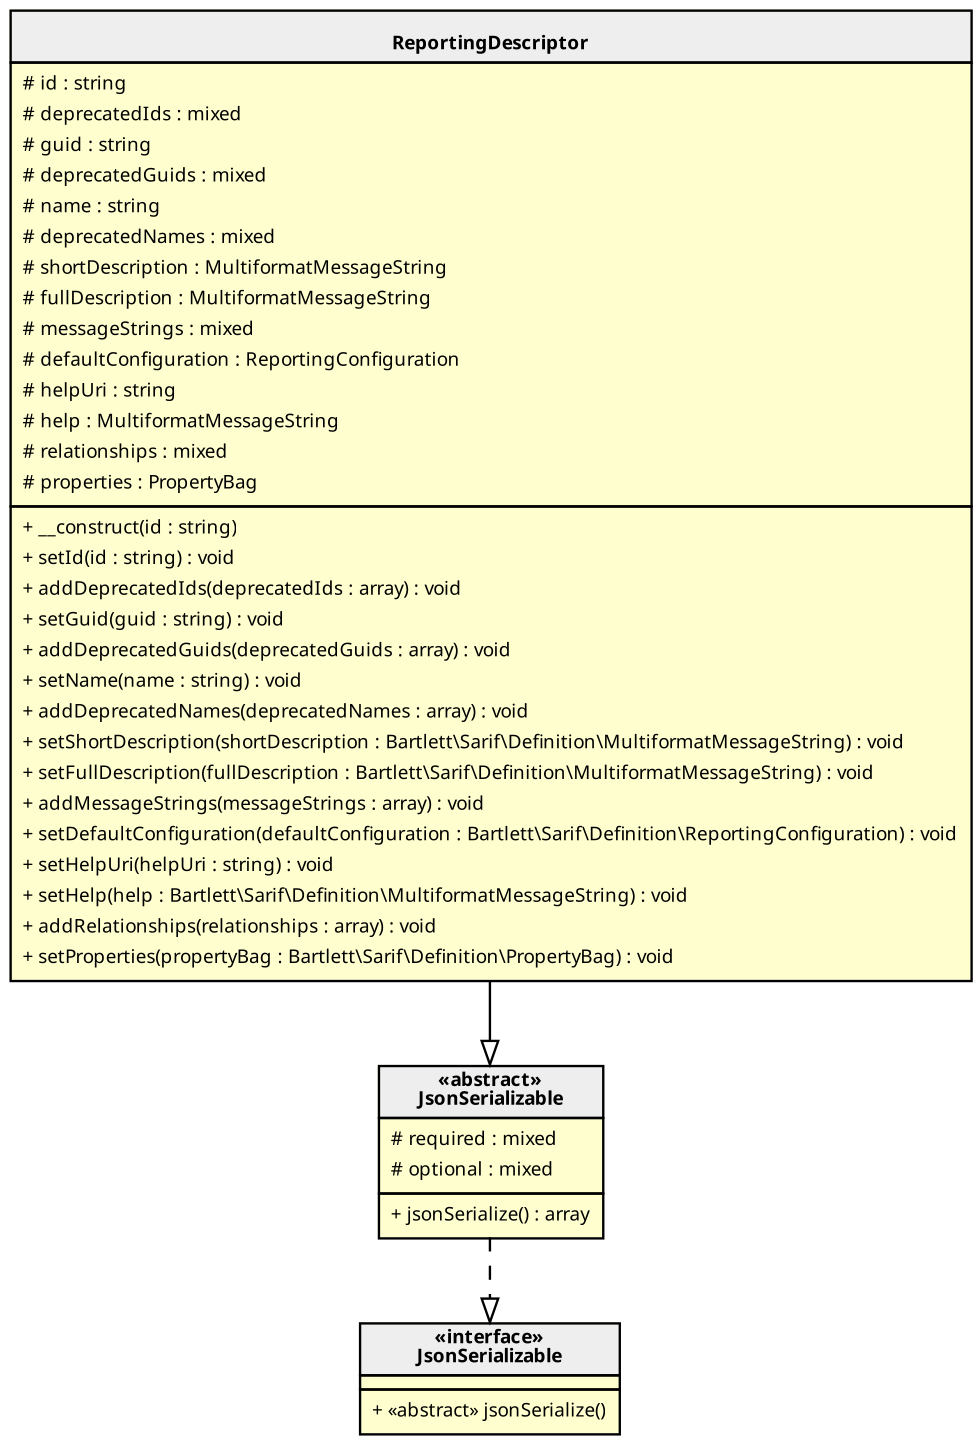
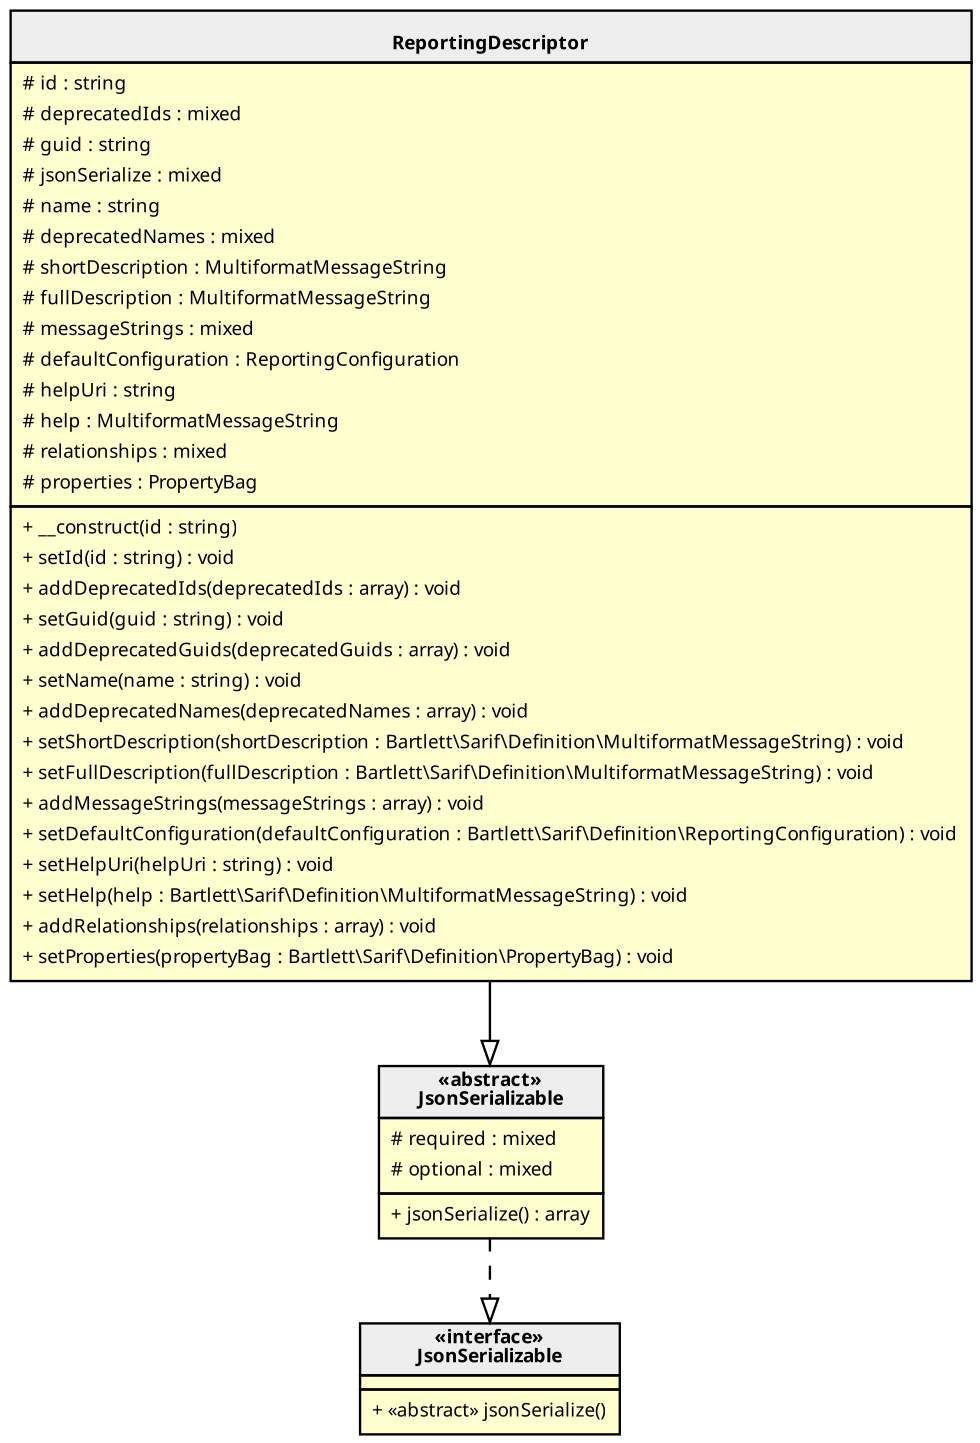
(145, 176) -> (123, 176)
